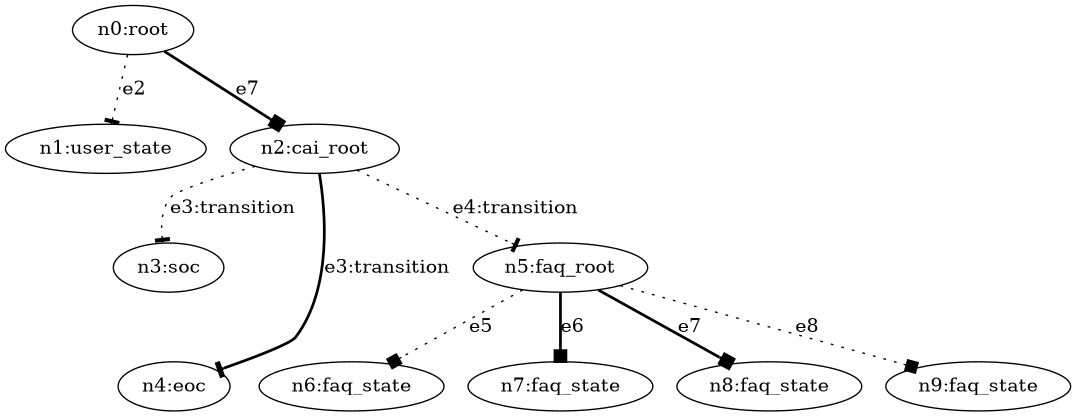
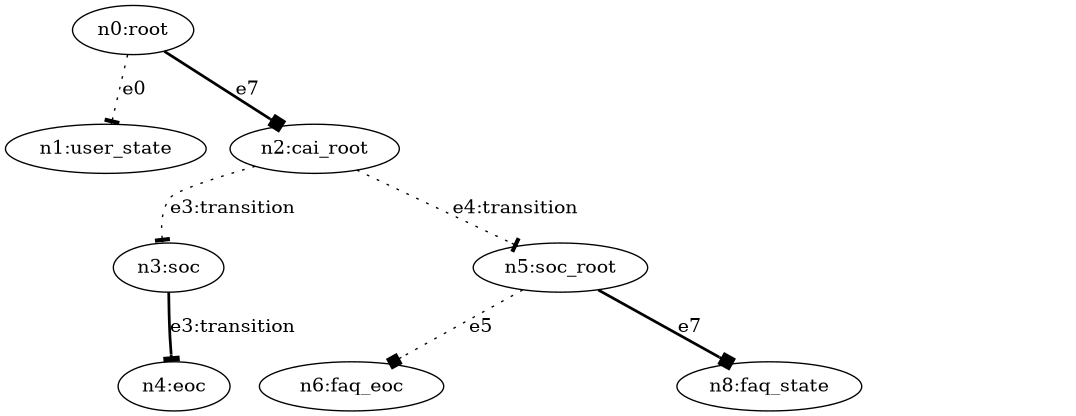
(134, 89) -> (134, 89)
(560, 268) -> (560, 268)
(316, 297) -> (169, 323)
(352, 386) -> (352, 386)
(560, 386) -> none
(978, 386) -> none
